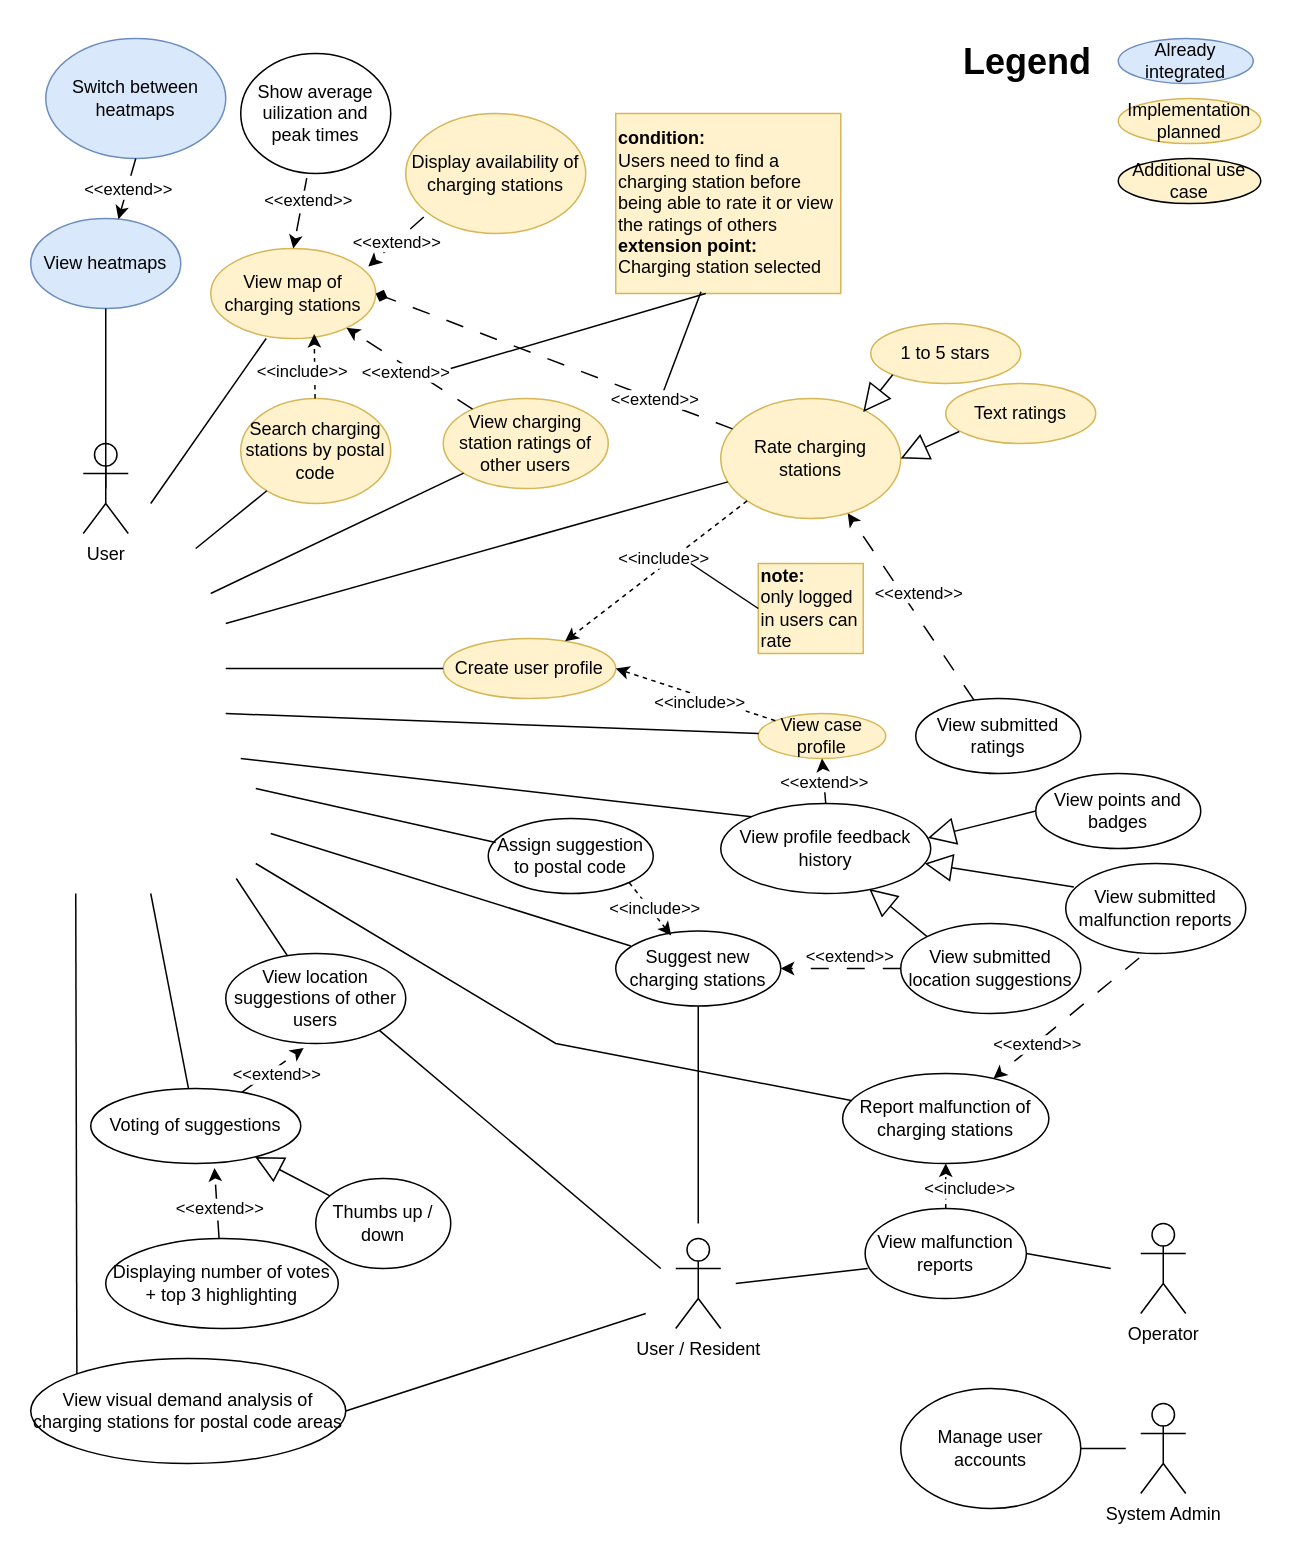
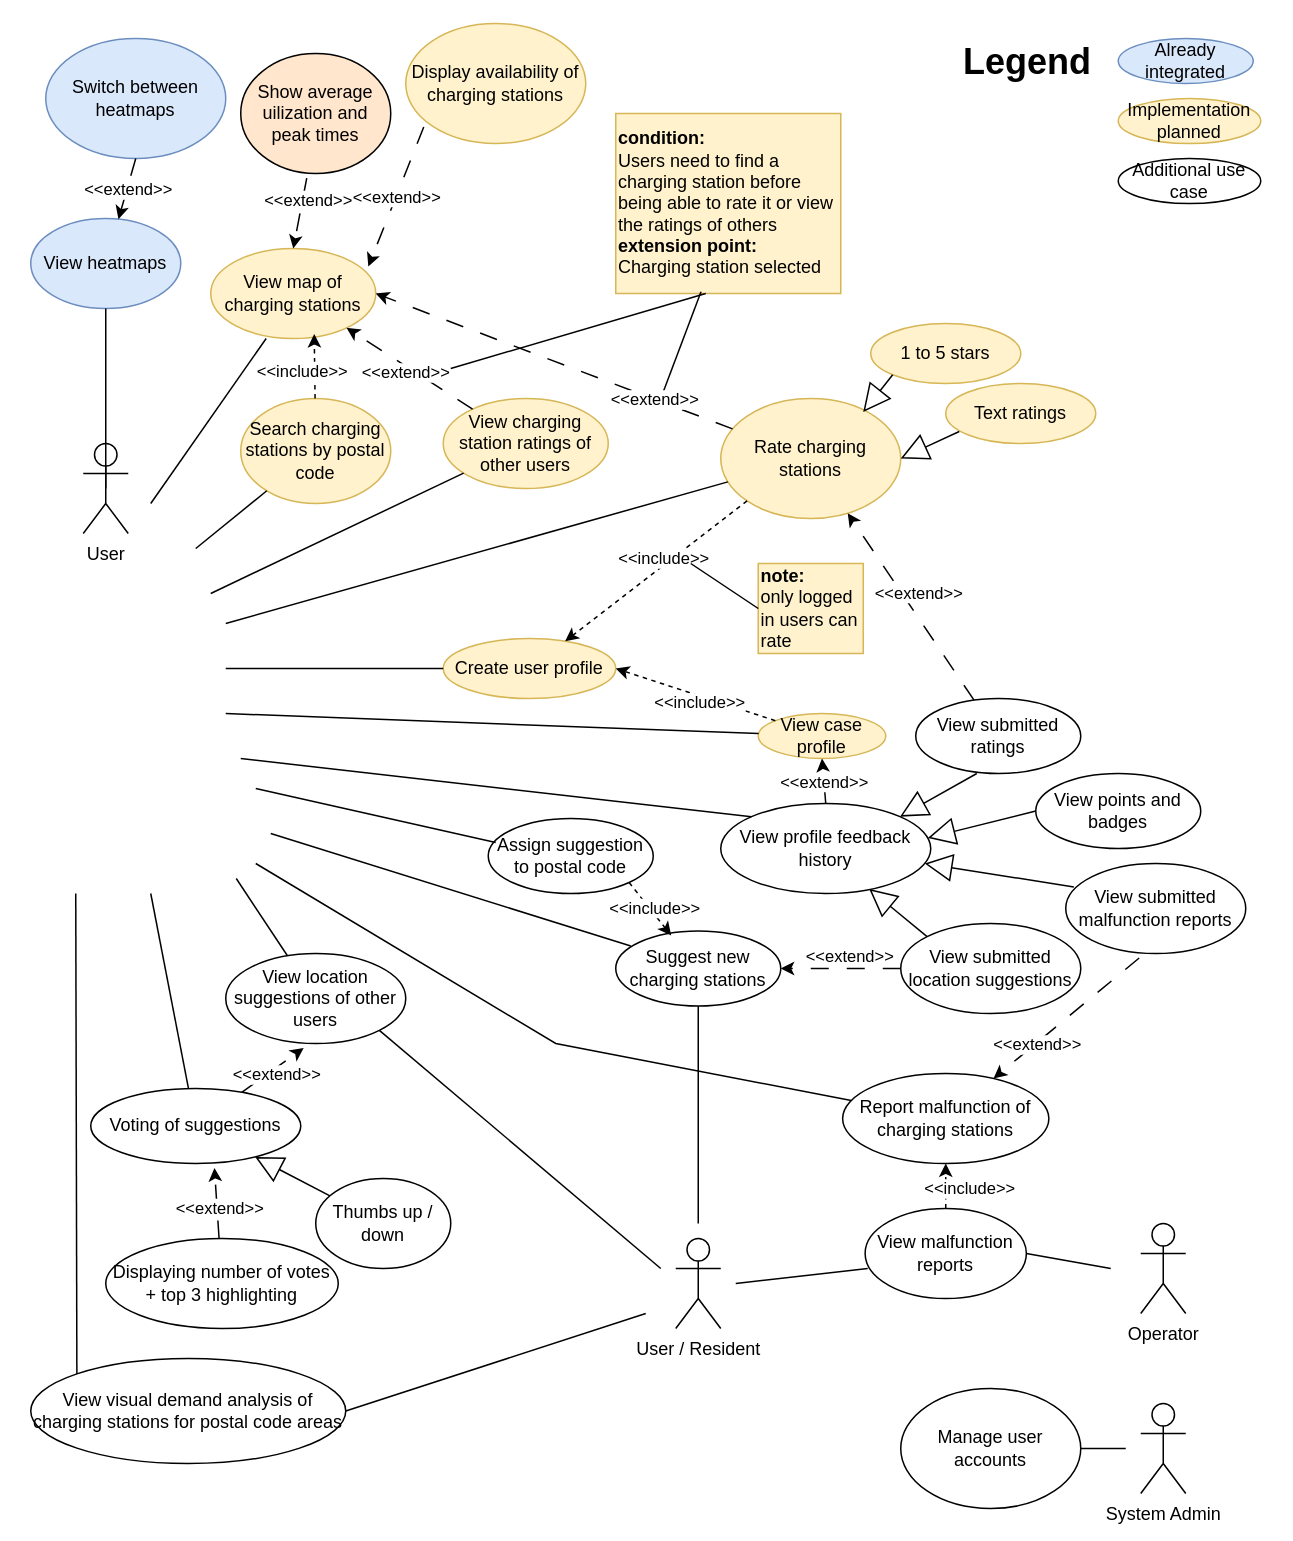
(316, 113) -> (316, 113)
(496, 173) -> (496, 83)
(1190, 181) -> (1190, 181)
(388, 298) -> (387, 297)
none -> (950, 788)
